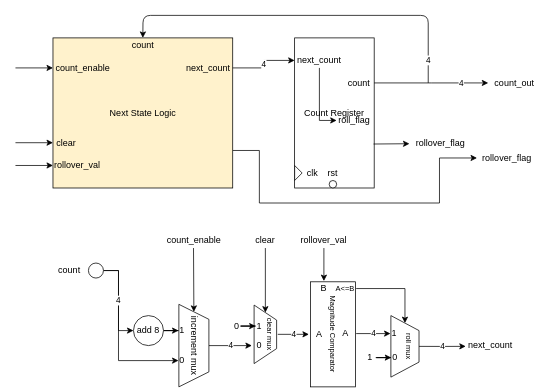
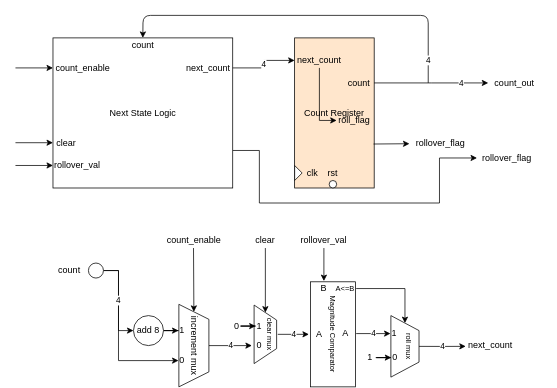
(143, 113) -> (143, 113)
(334, 113) -> (334, 113)
